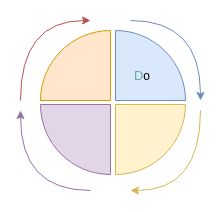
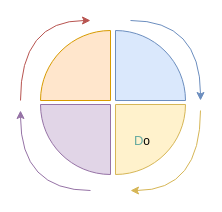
(143, 76) -> (143, 141)
